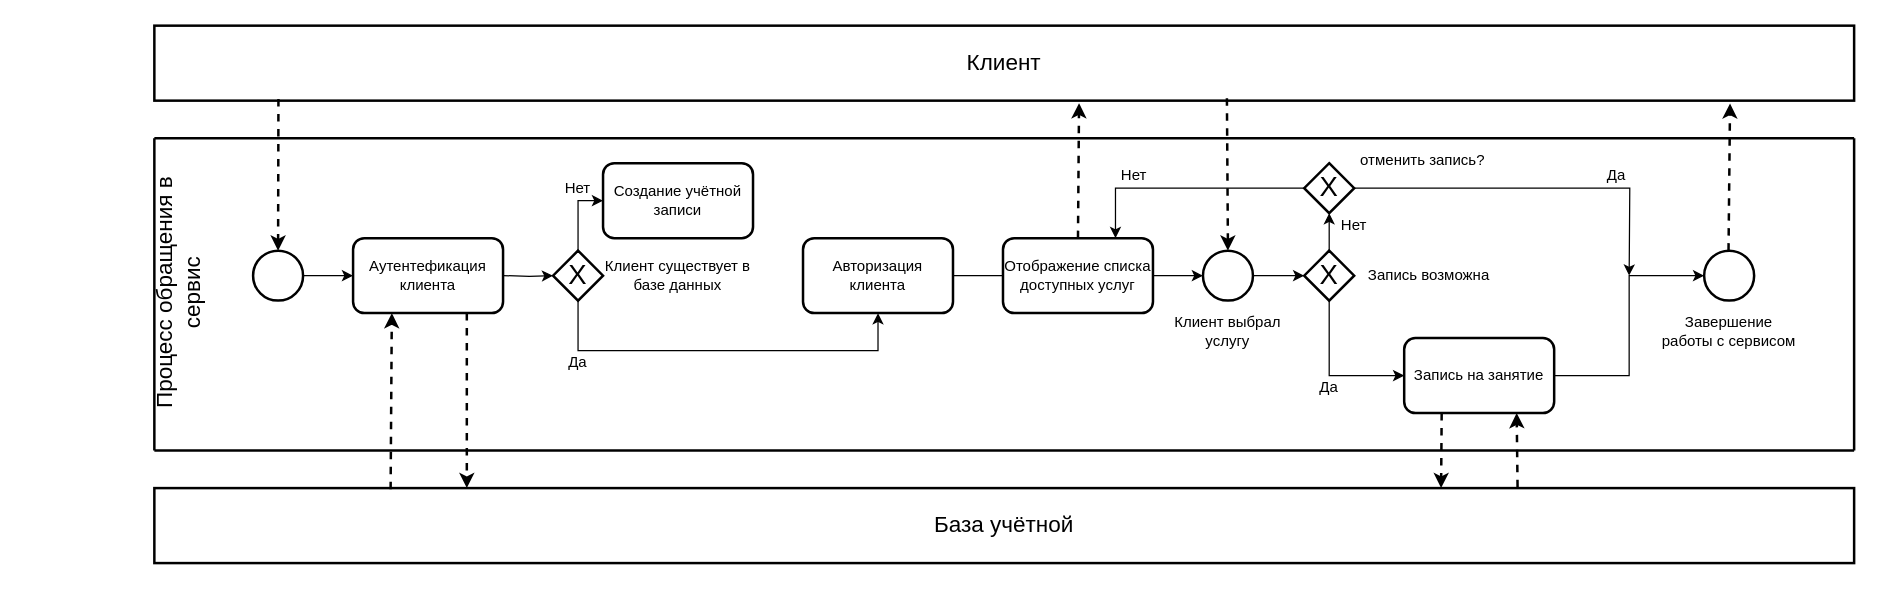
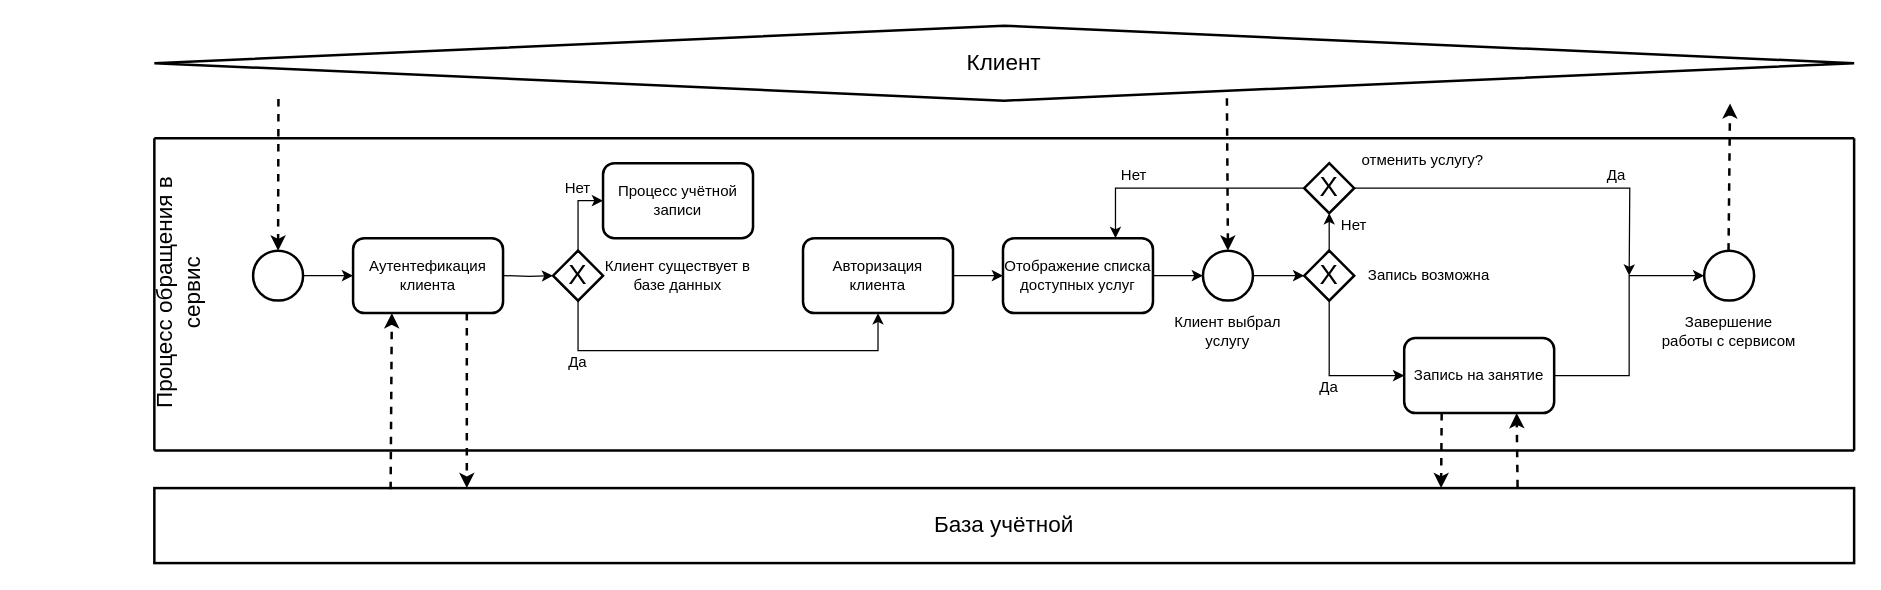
(1004, 63) -> (1004, 63)
(1423, 161) -> (1423, 161)
(1079, 176) -> none
(678, 201) -> (678, 201)
(996, 276) -> (993, 276)
